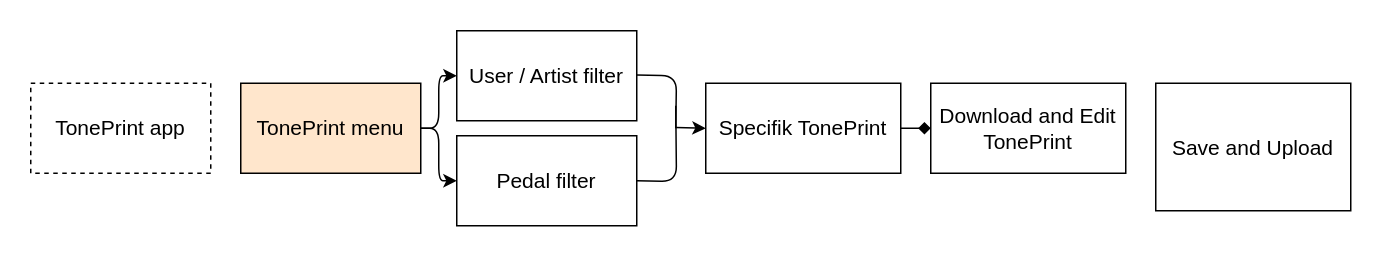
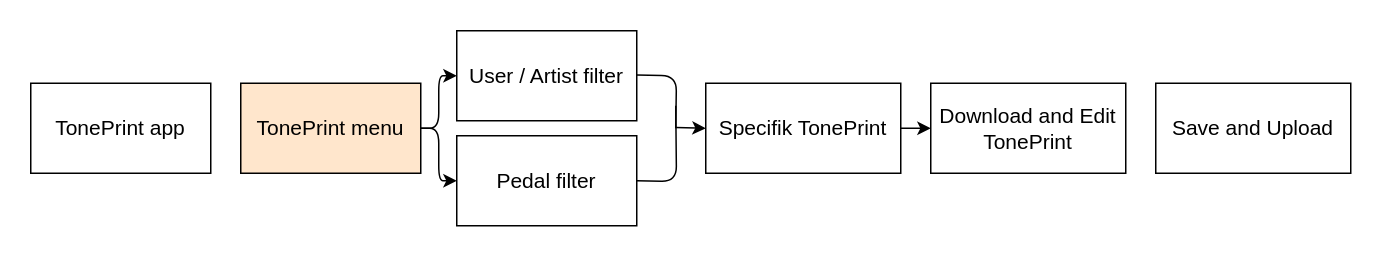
(121, 128) -> (121, 128)
(918, 128) -> (919, 128)
(1253, 147) -> (1253, 128)
